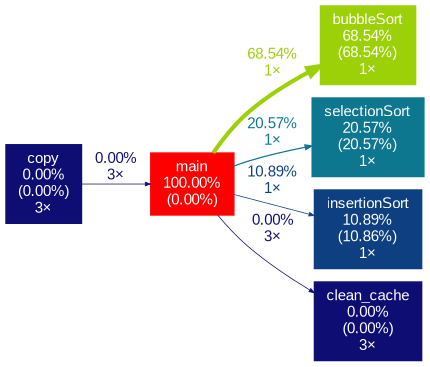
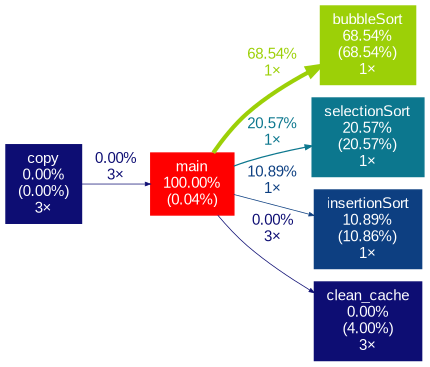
(192, 184) -> (192, 184)
(368, 321) -> (368, 321)
